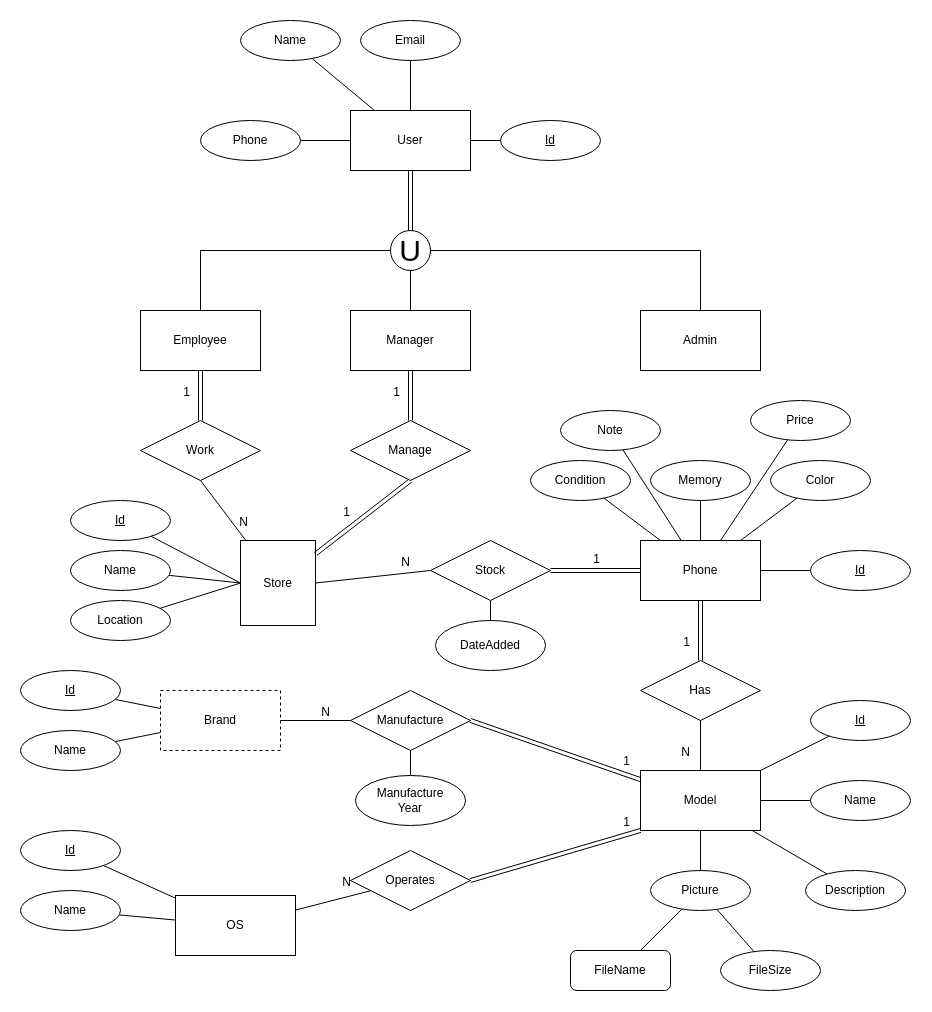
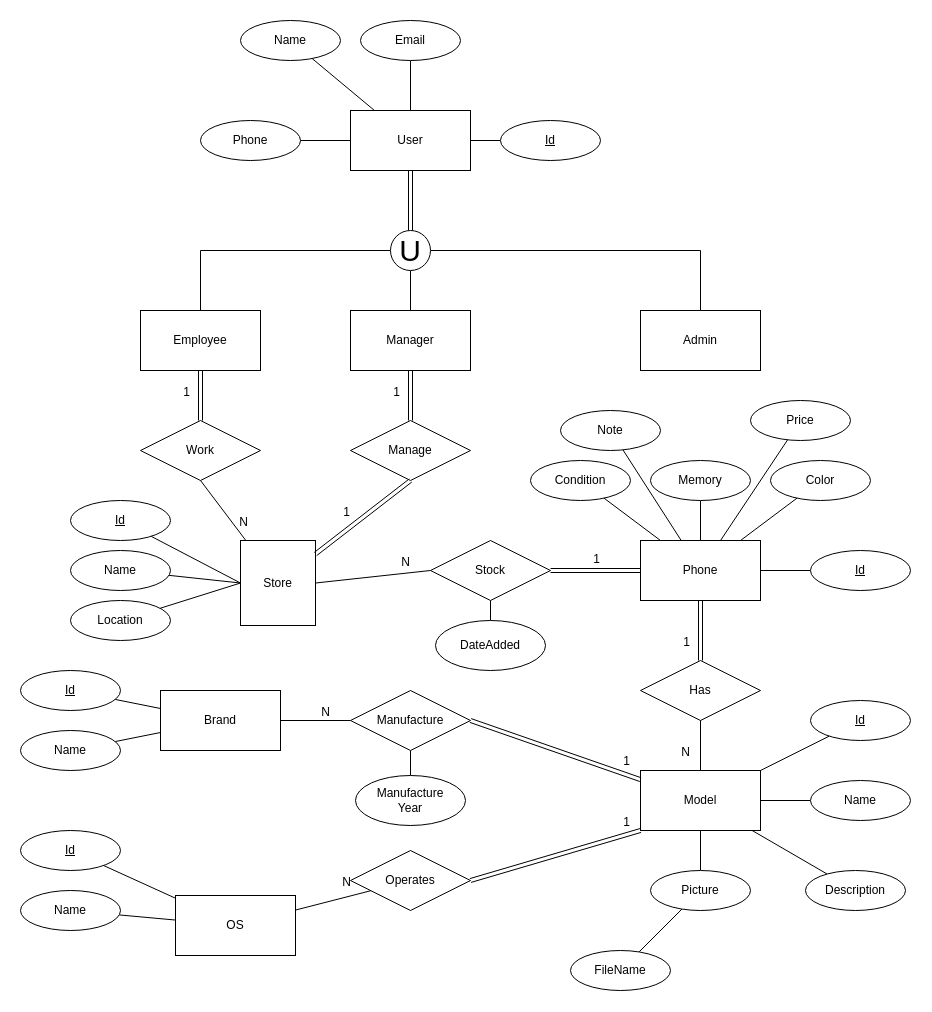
(221, 721) -> (221, 721)
(735, 931) -> none
(621, 971) -> (621, 971)
(771, 971) -> none
